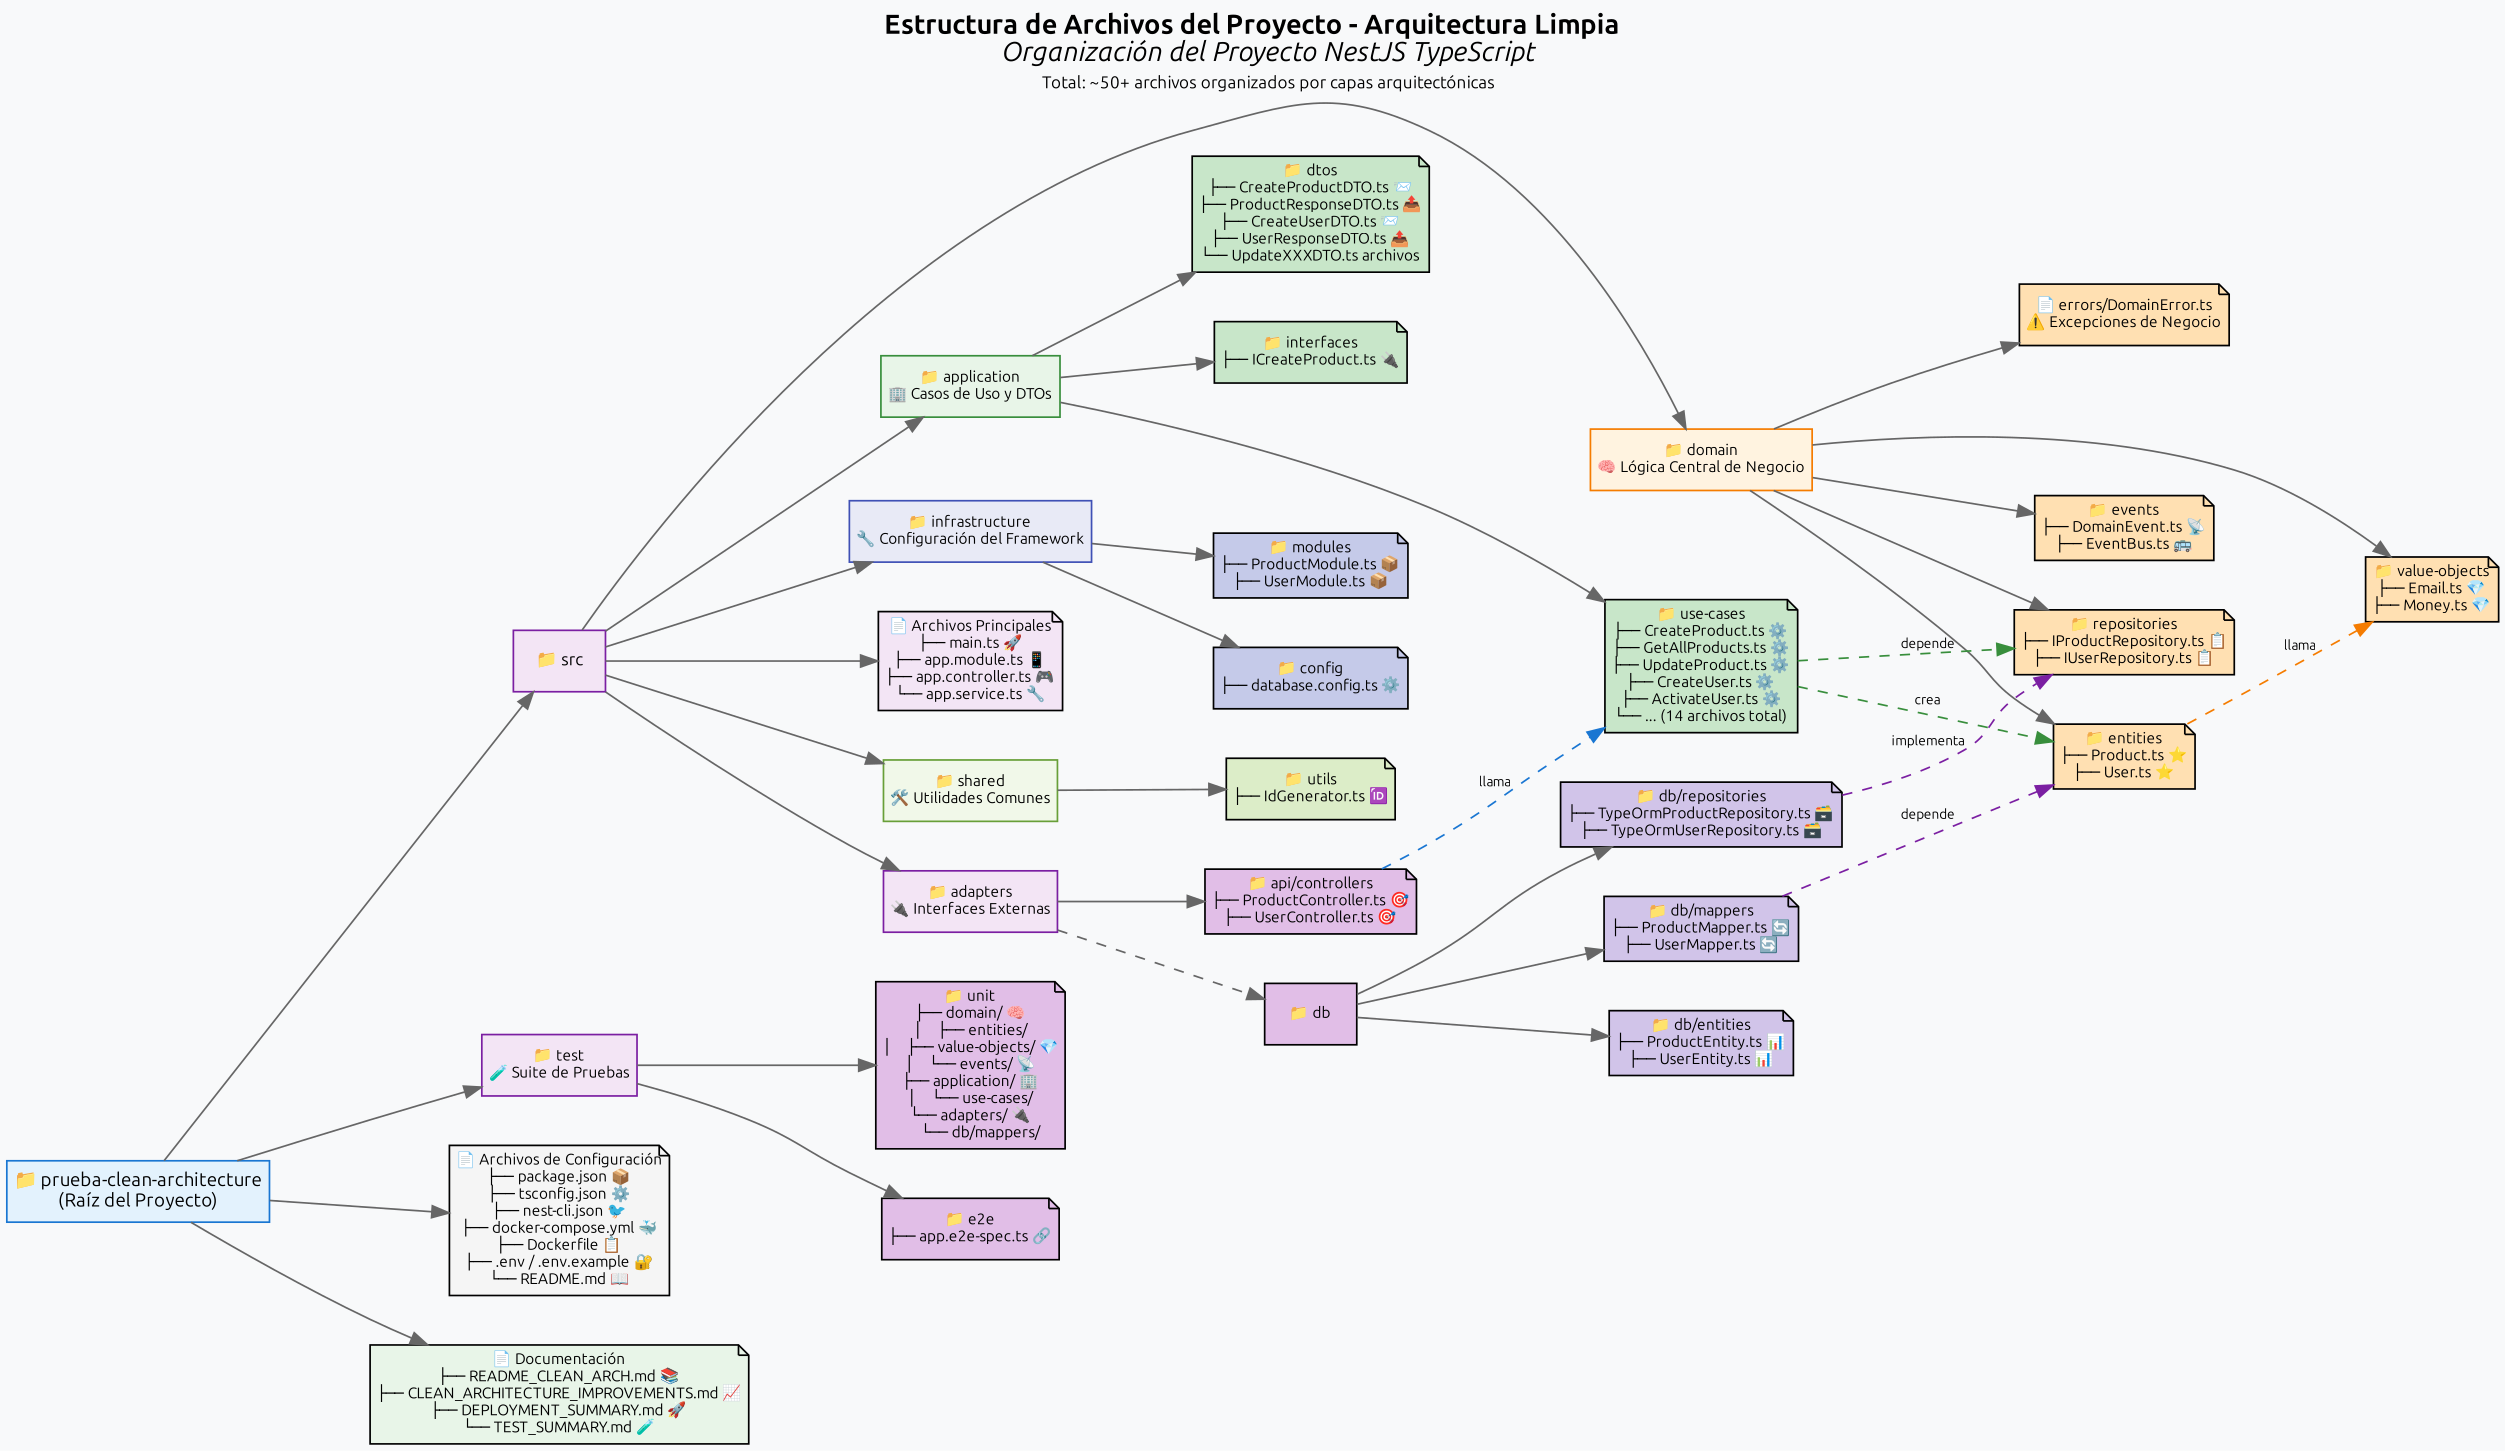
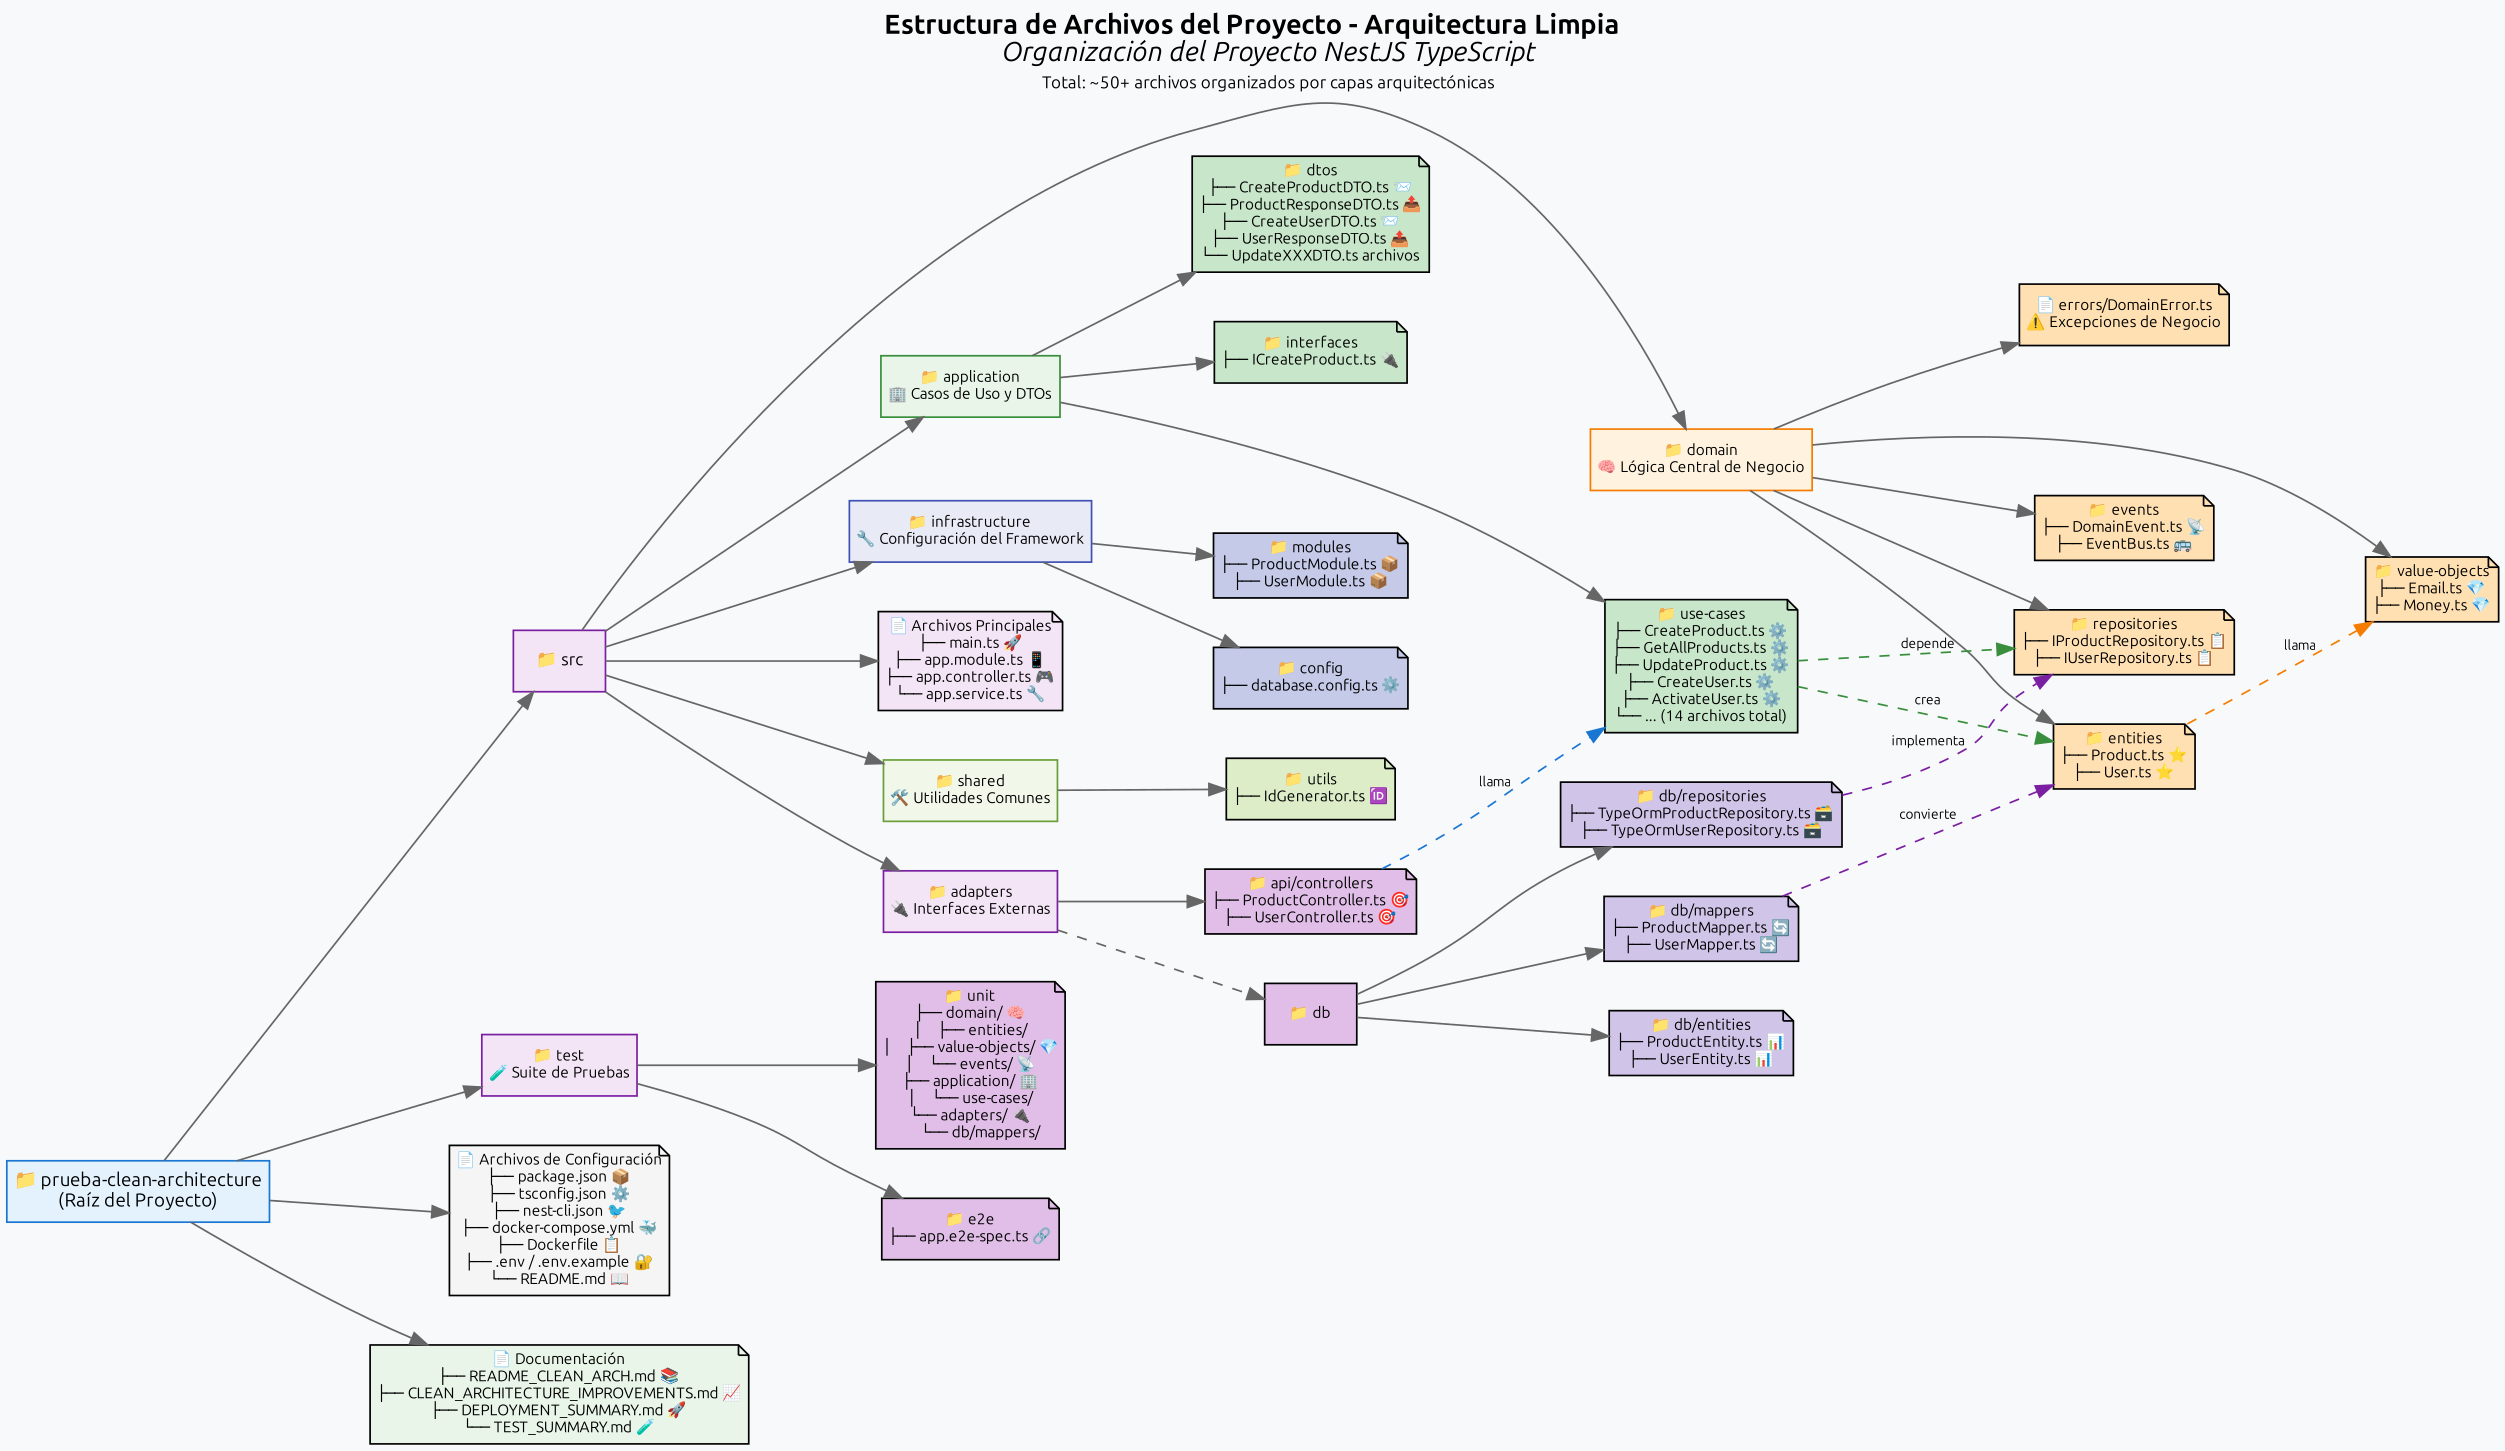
(1928, 815) -> (1928, 815)
